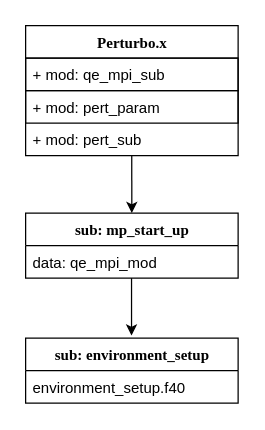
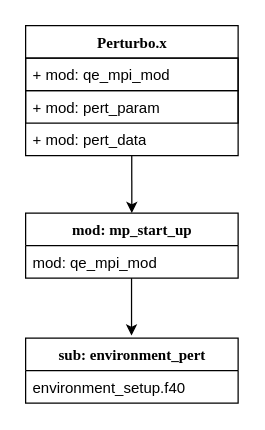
(97, 76) -> (97, 76)
(90, 141) -> (94, 141)
(133, 231) -> (133, 231)
(94, 263) -> (90, 263)
(133, 356) -> (133, 356)
